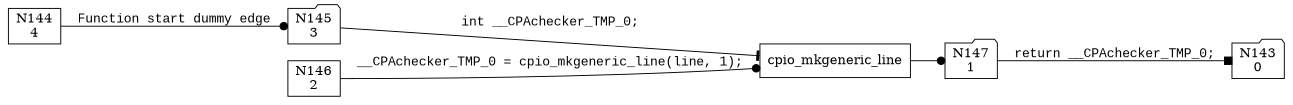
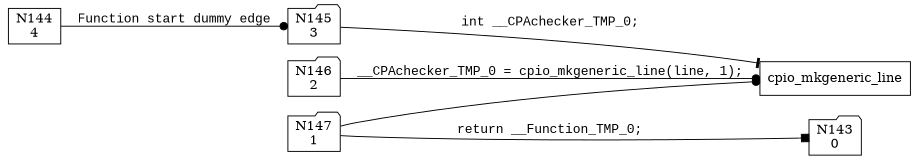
(1115, 54) -> (550, 129)
(924, 61) -> (546, 97)
(314, 79) -> (314, 79)
